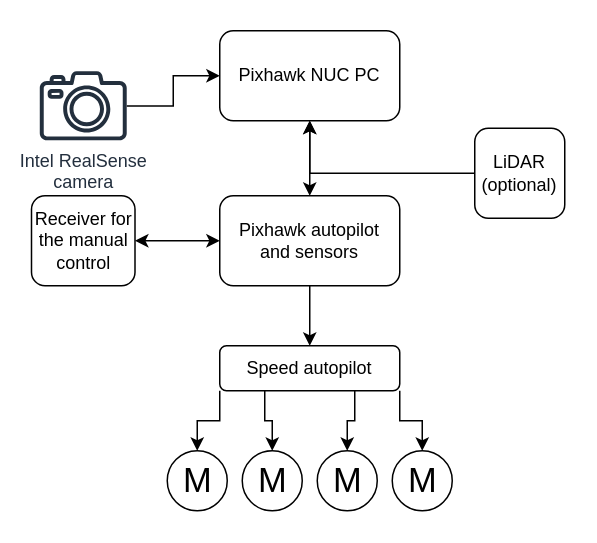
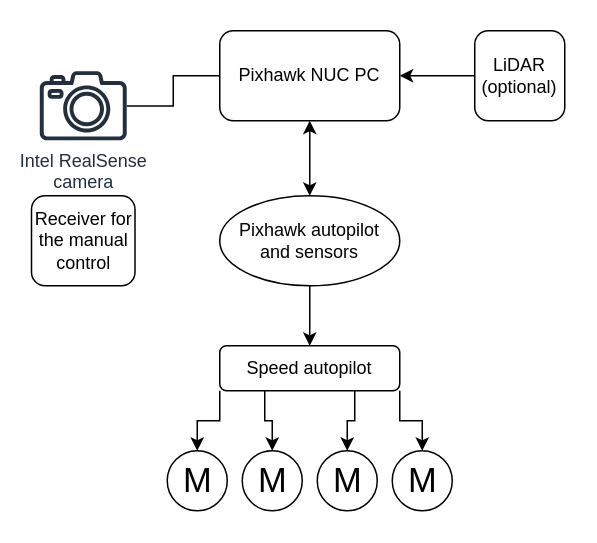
(208, 76) -> (212, 76)
(520, 173) -> (520, 76)
(177, 241) -> none
(310, 241) -> (310, 241)
